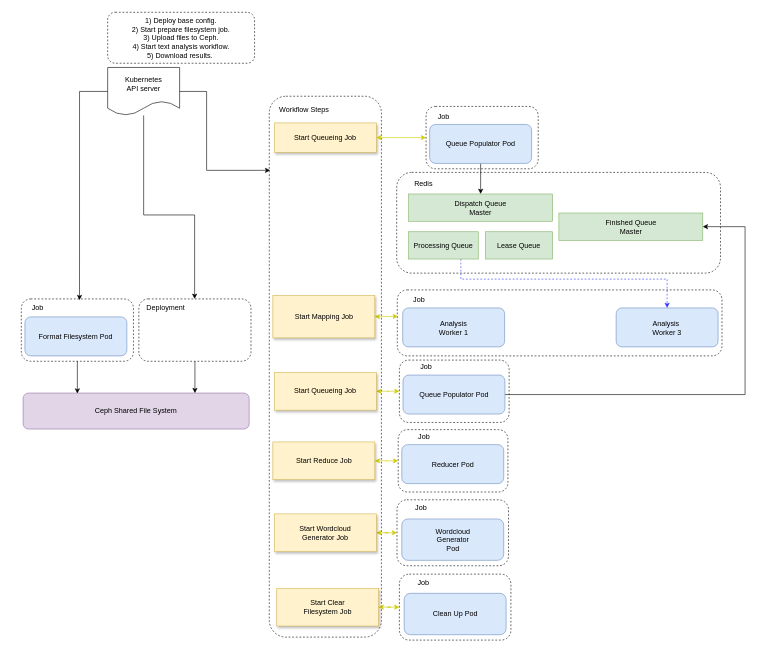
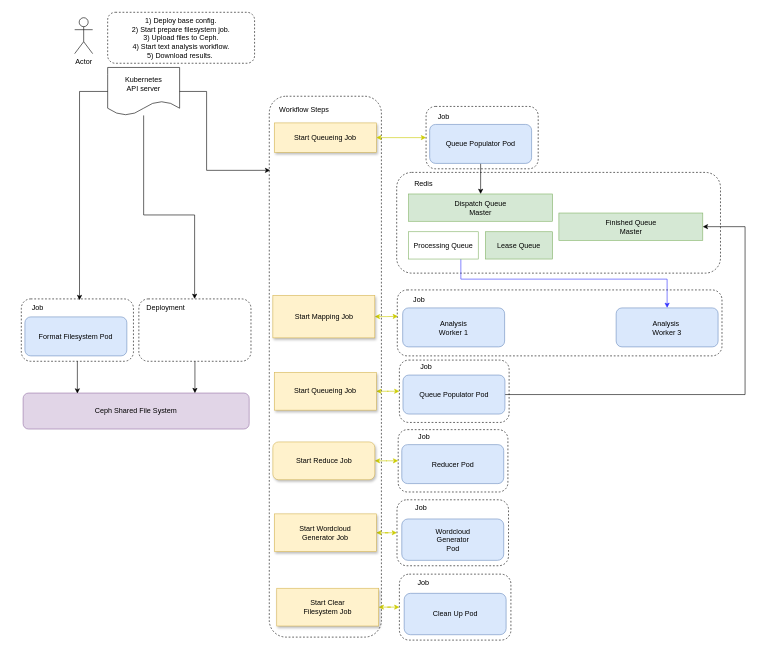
none -> (84, 36)
(444, 246) -> (444, 246)
(566, 279) -> (566, 279)
(324, 461) -> (324, 461)
